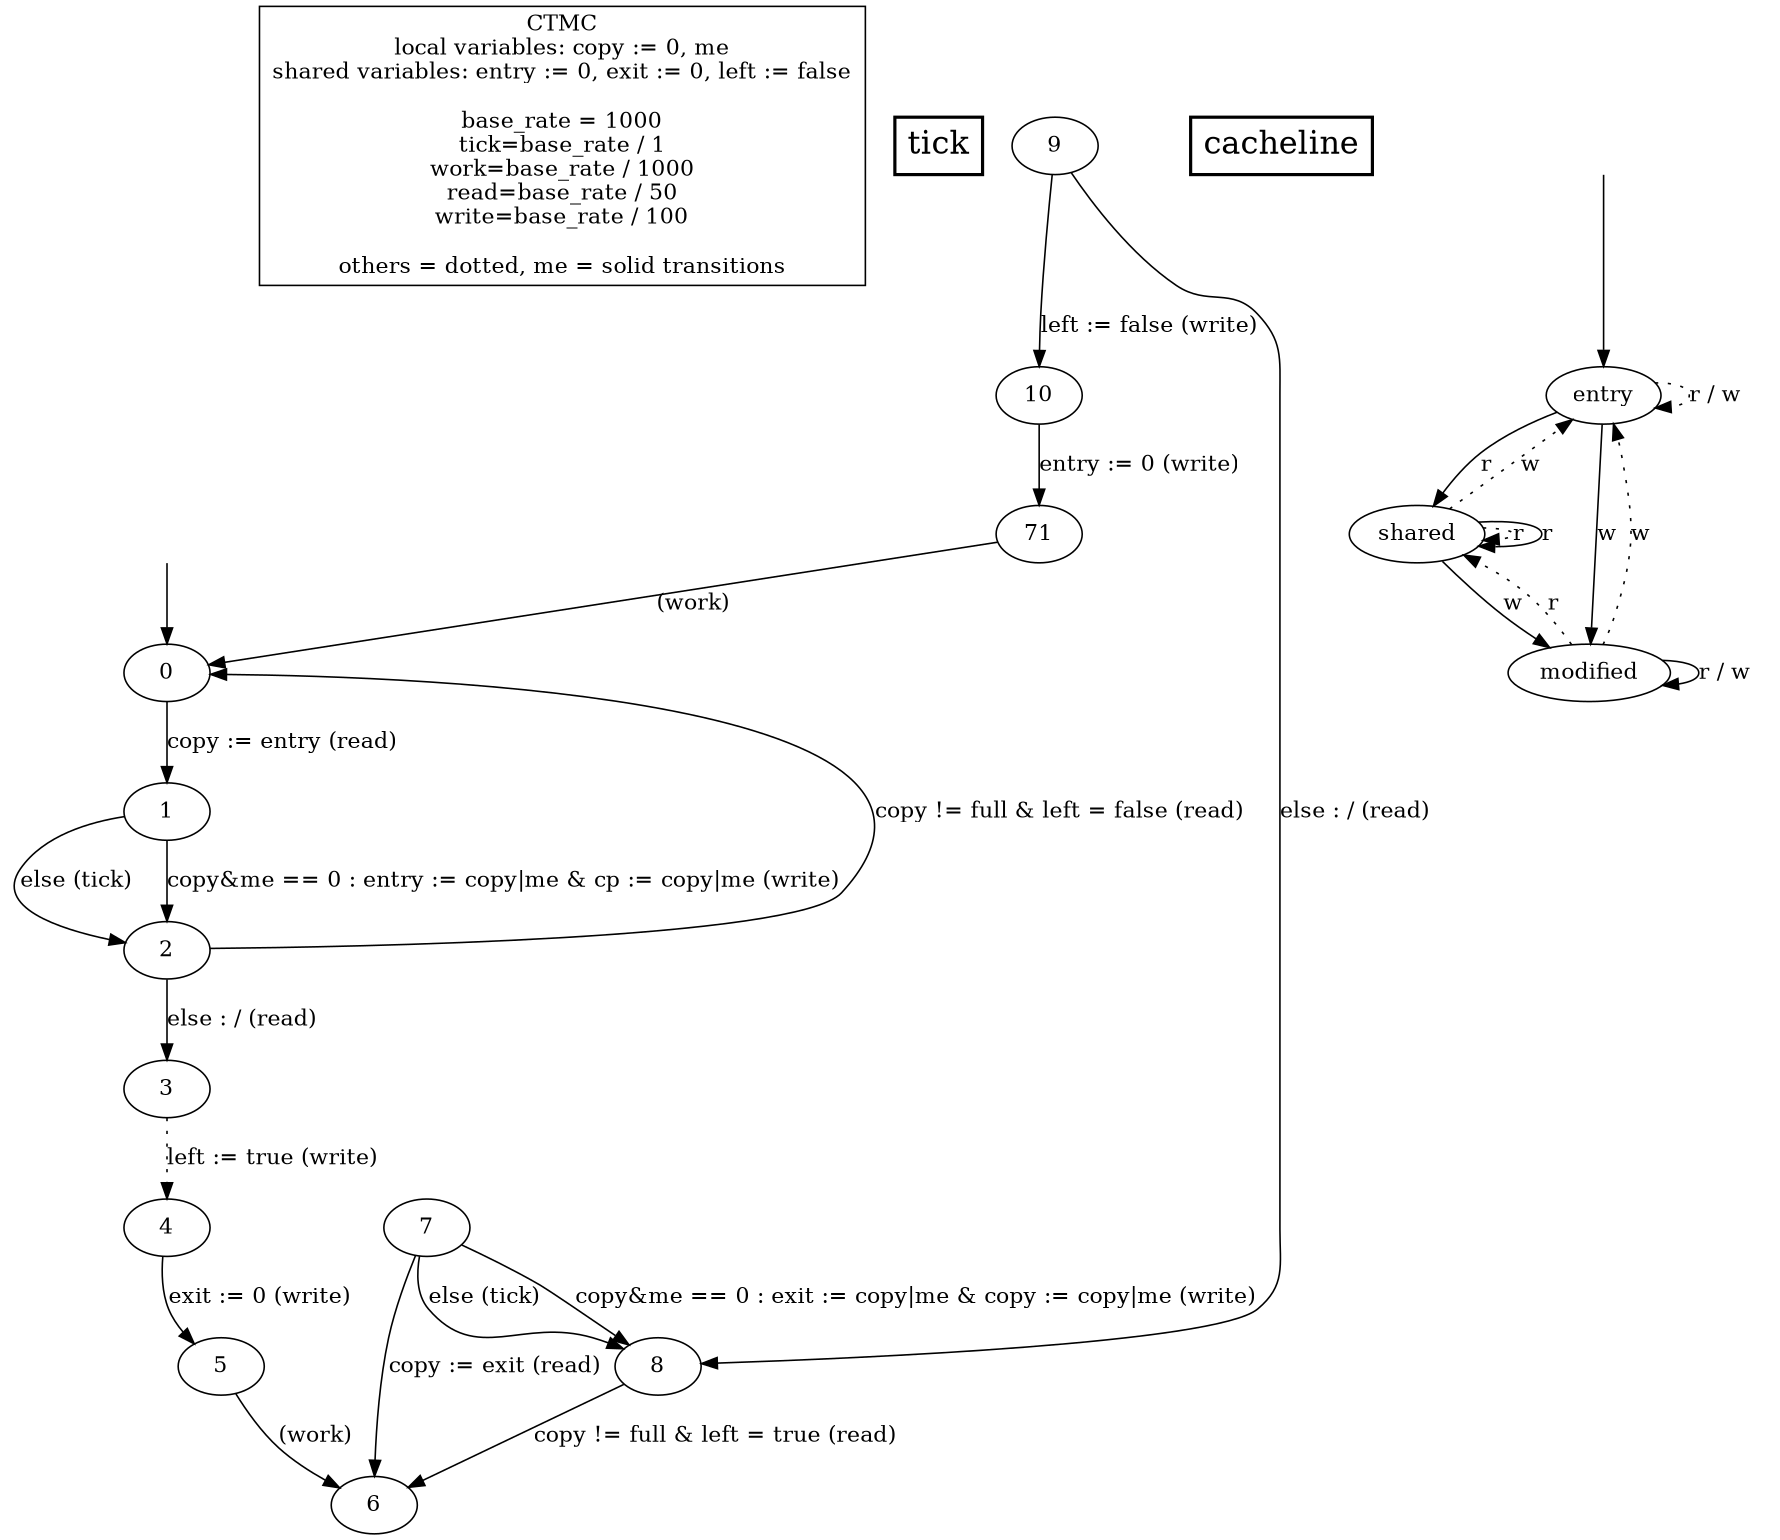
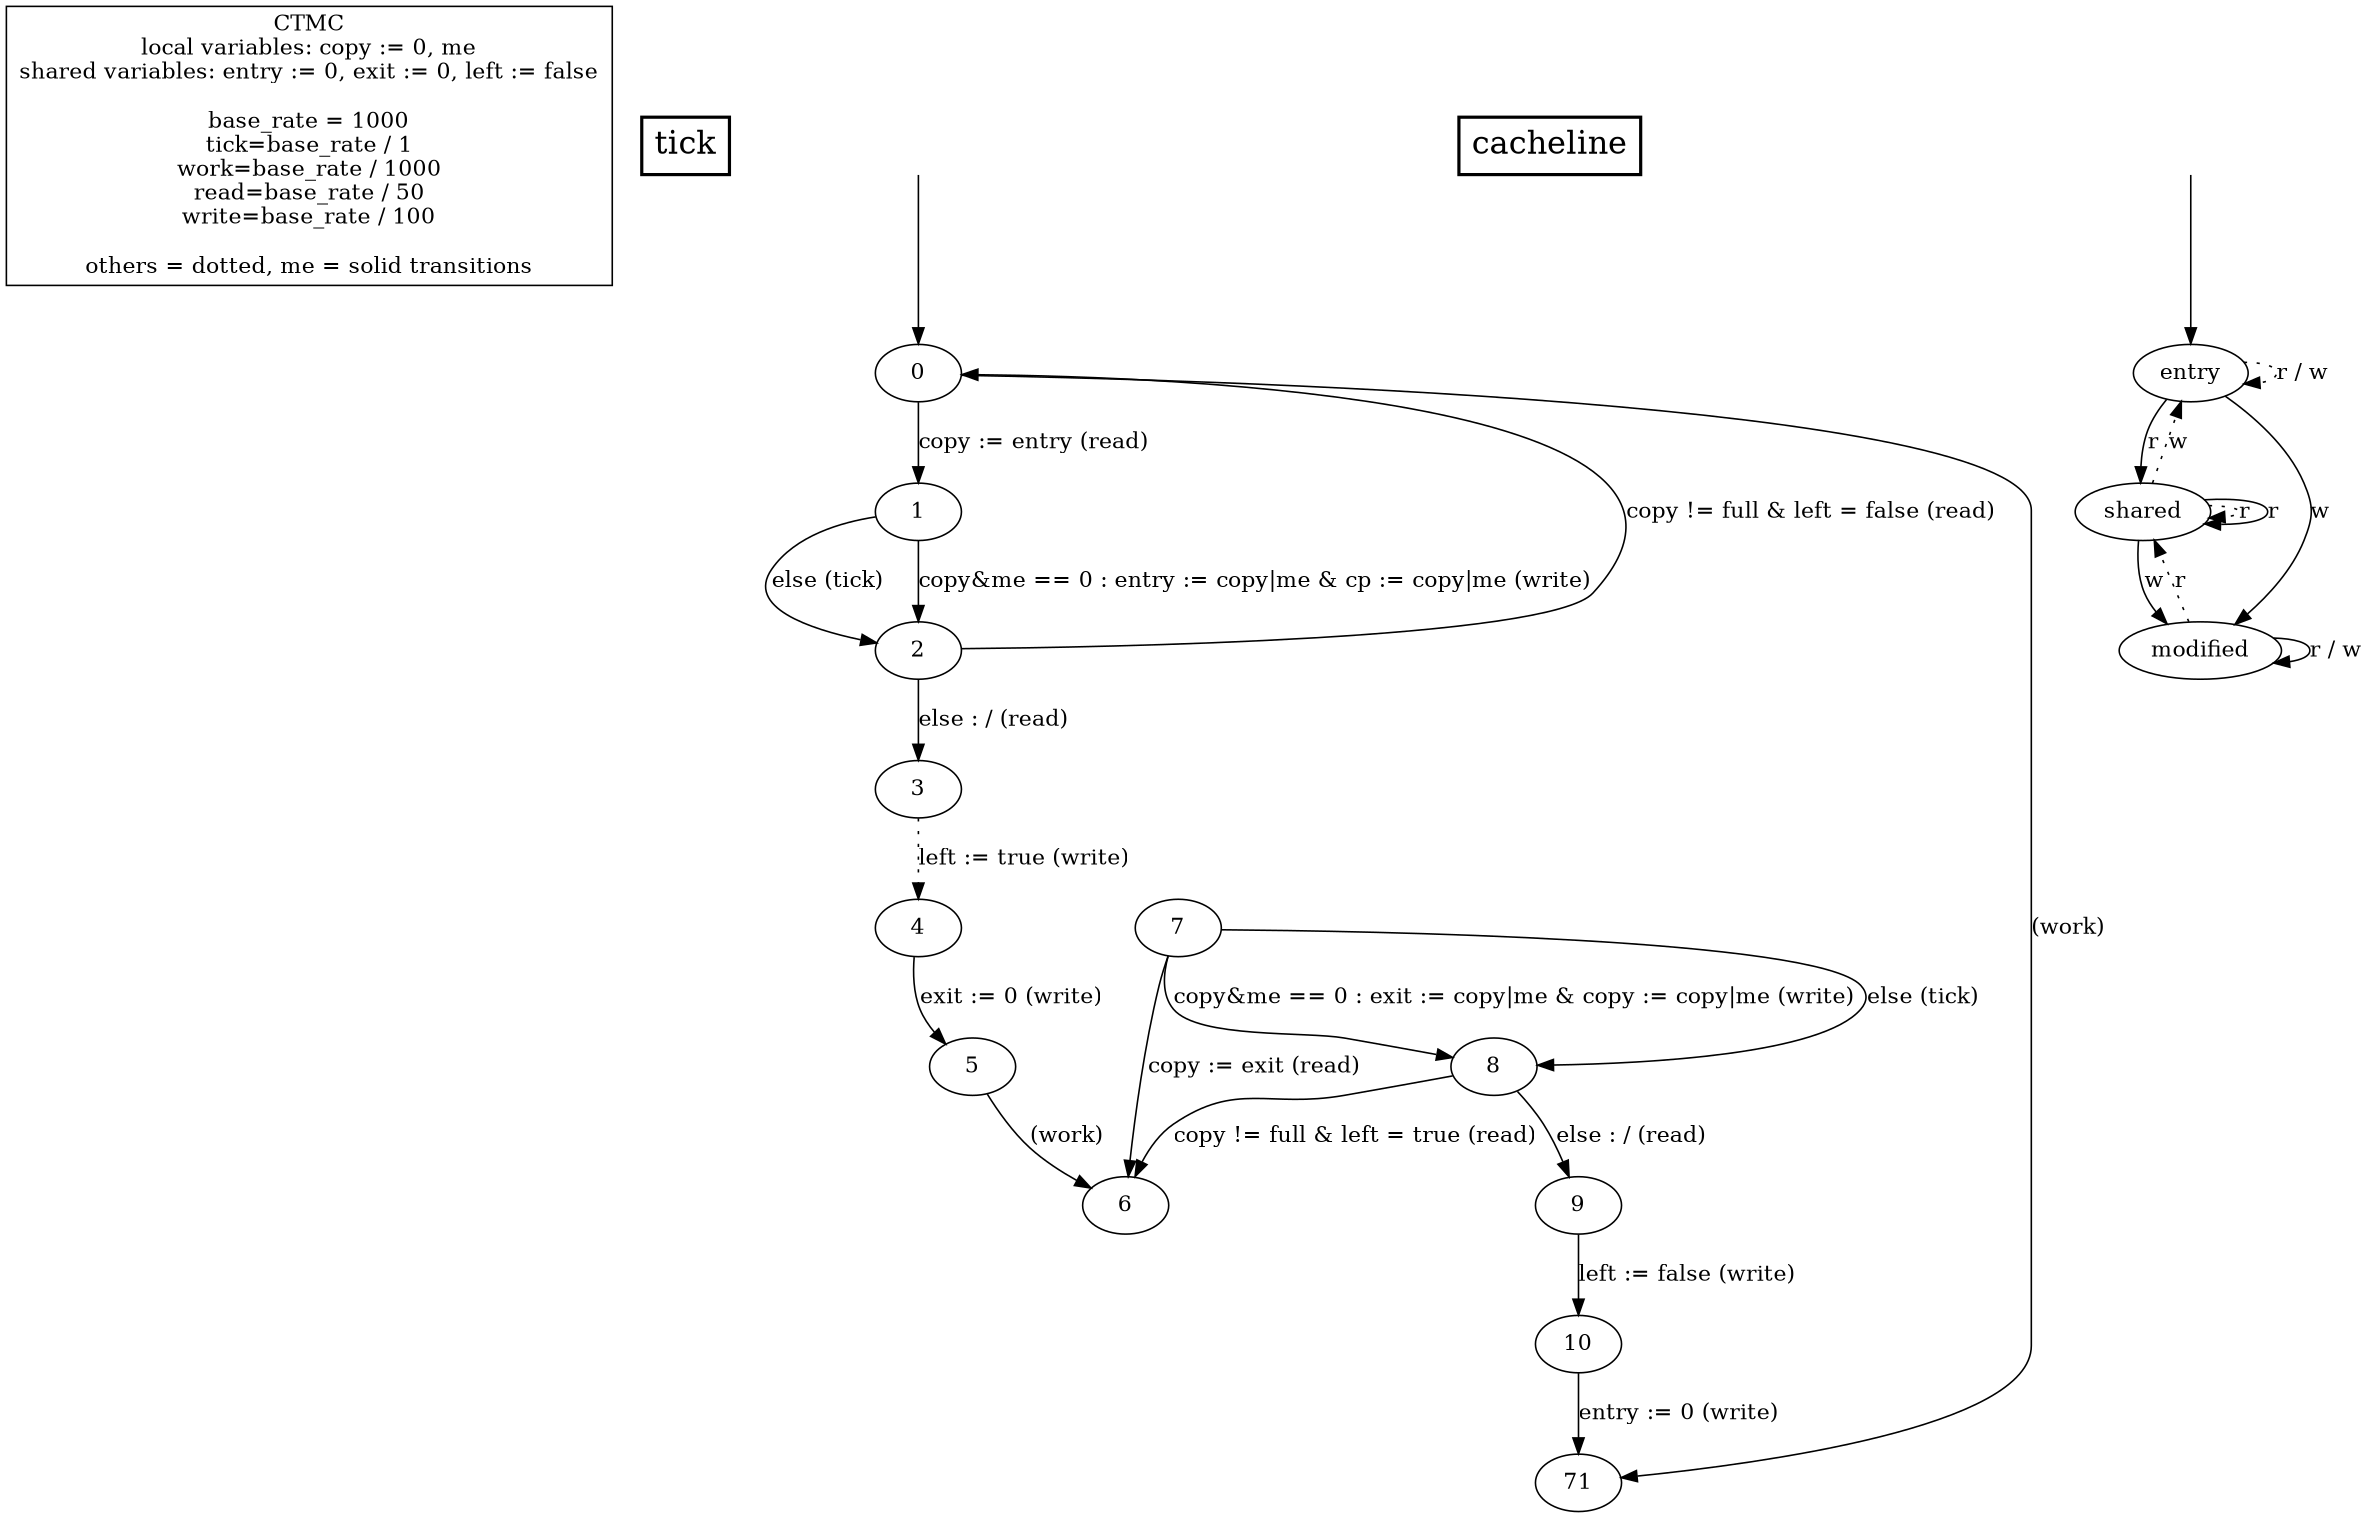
(1630, 544) -> none
(611, 602) -> (2031, 597)
(1280, 963) -> (1544, 1124)
